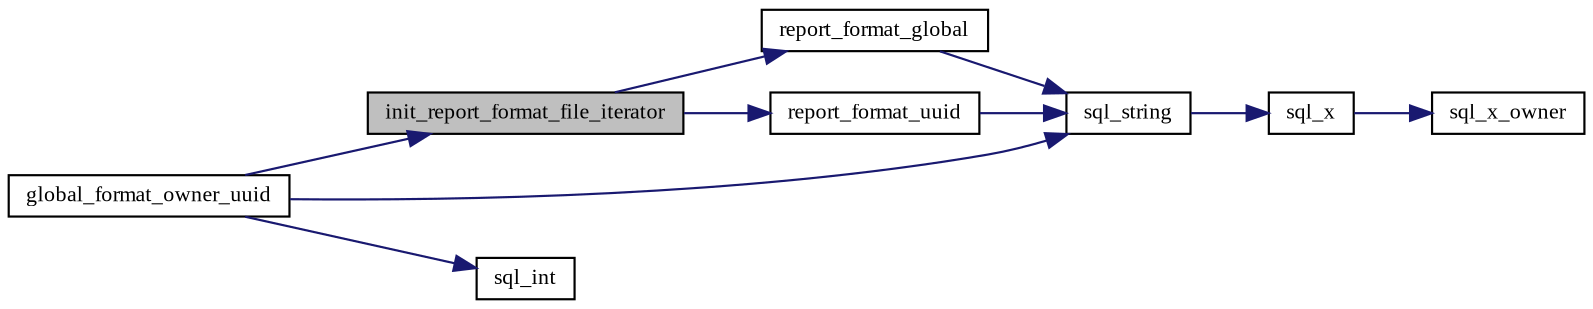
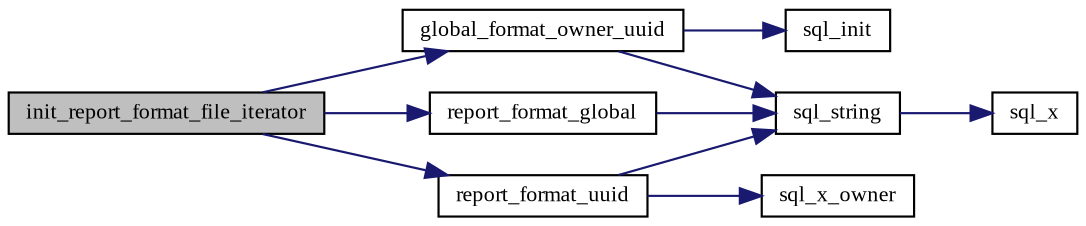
(1382, 113) -> (694, 196)
(327, 157) -> (344, 74)
(526, 279) -> (838, 30)
